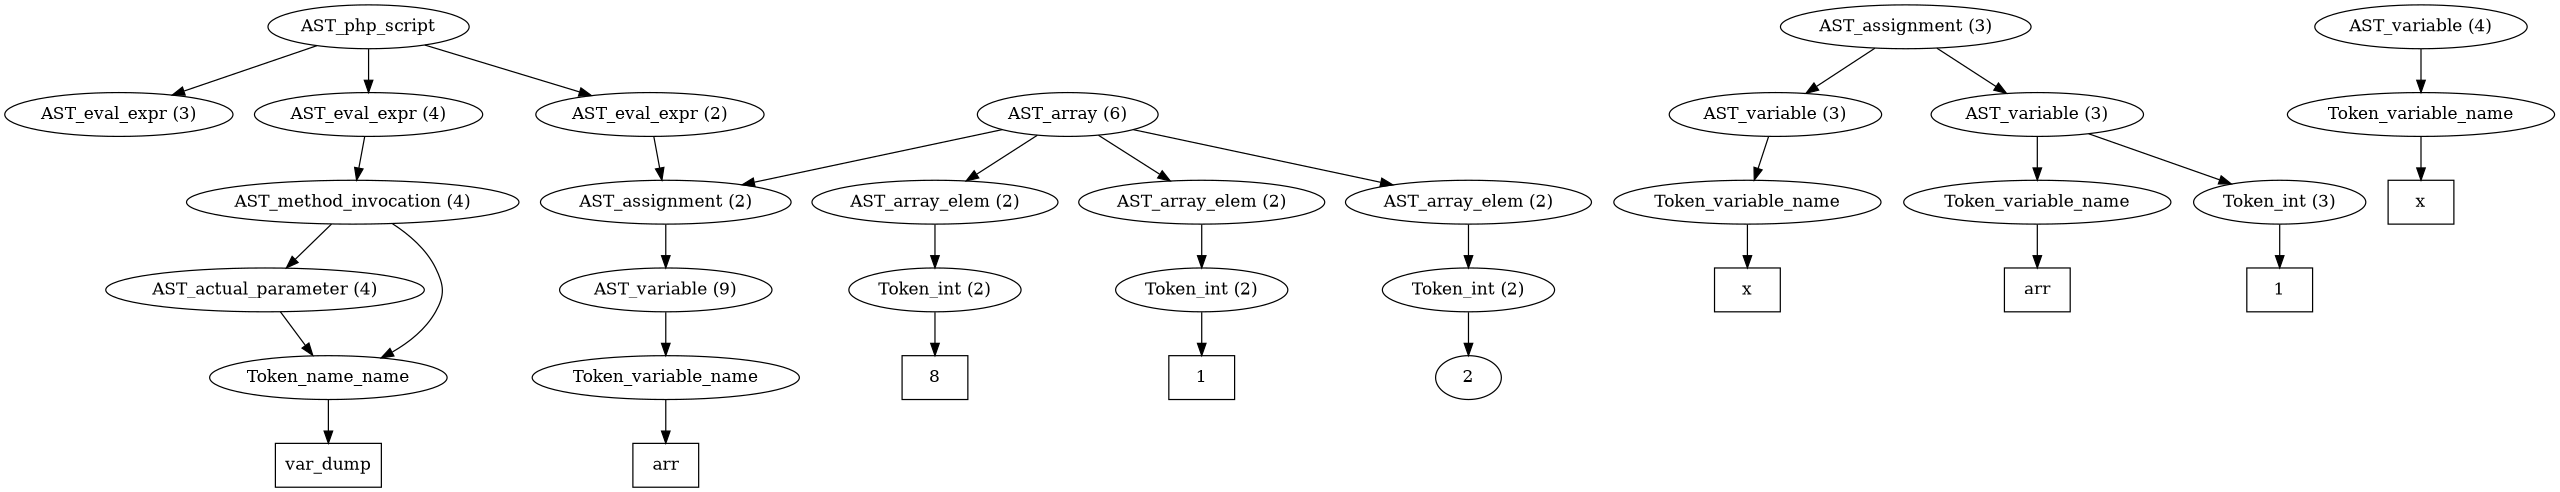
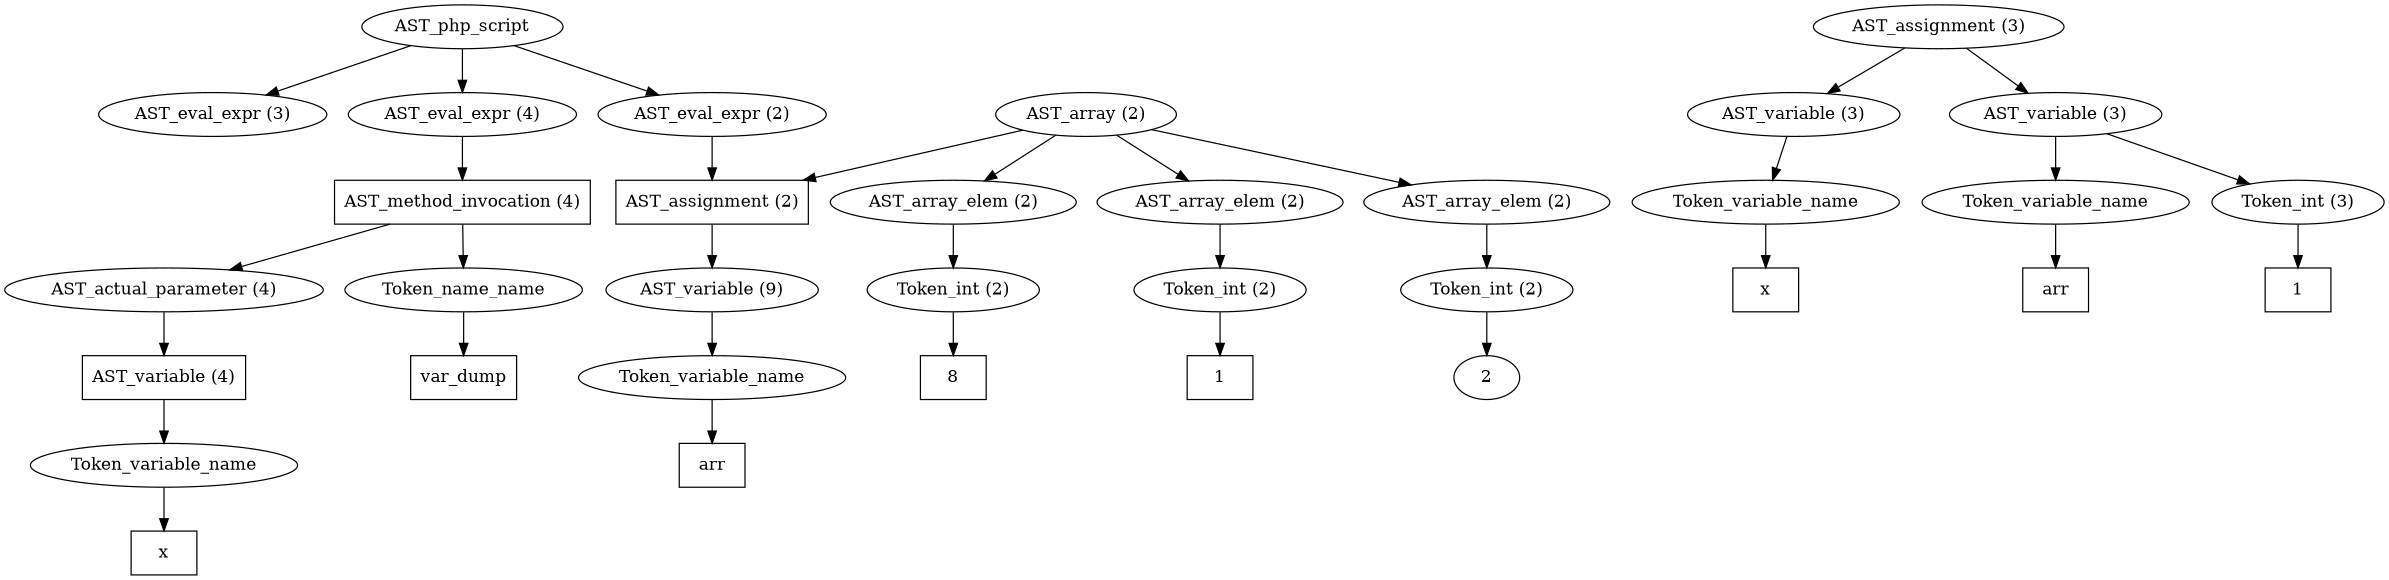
(2421, 27) -> (164, 378)
(1068, 114) -> (1086, 114)
(353, 202) -> (462, 202)
(666, 202) -> (712, 202)
(293, 329) -> (164, 328)
